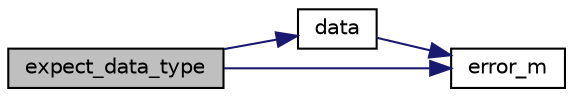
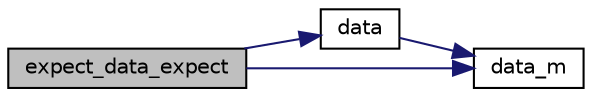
(116, 68) -> (127, 68)
(508, 68) -> (529, 68)
